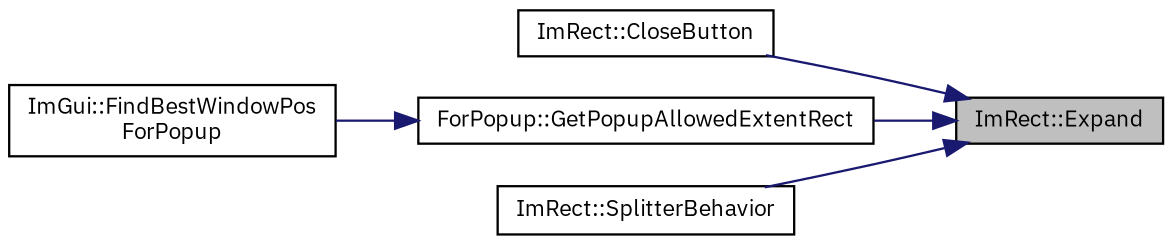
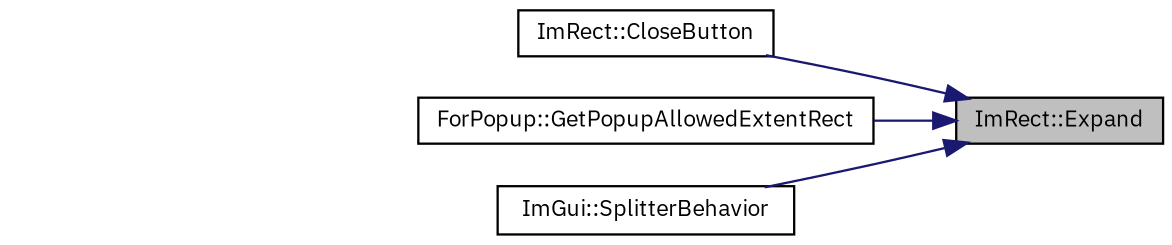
(172, 121) -> none
(646, 210) -> (646, 210)
